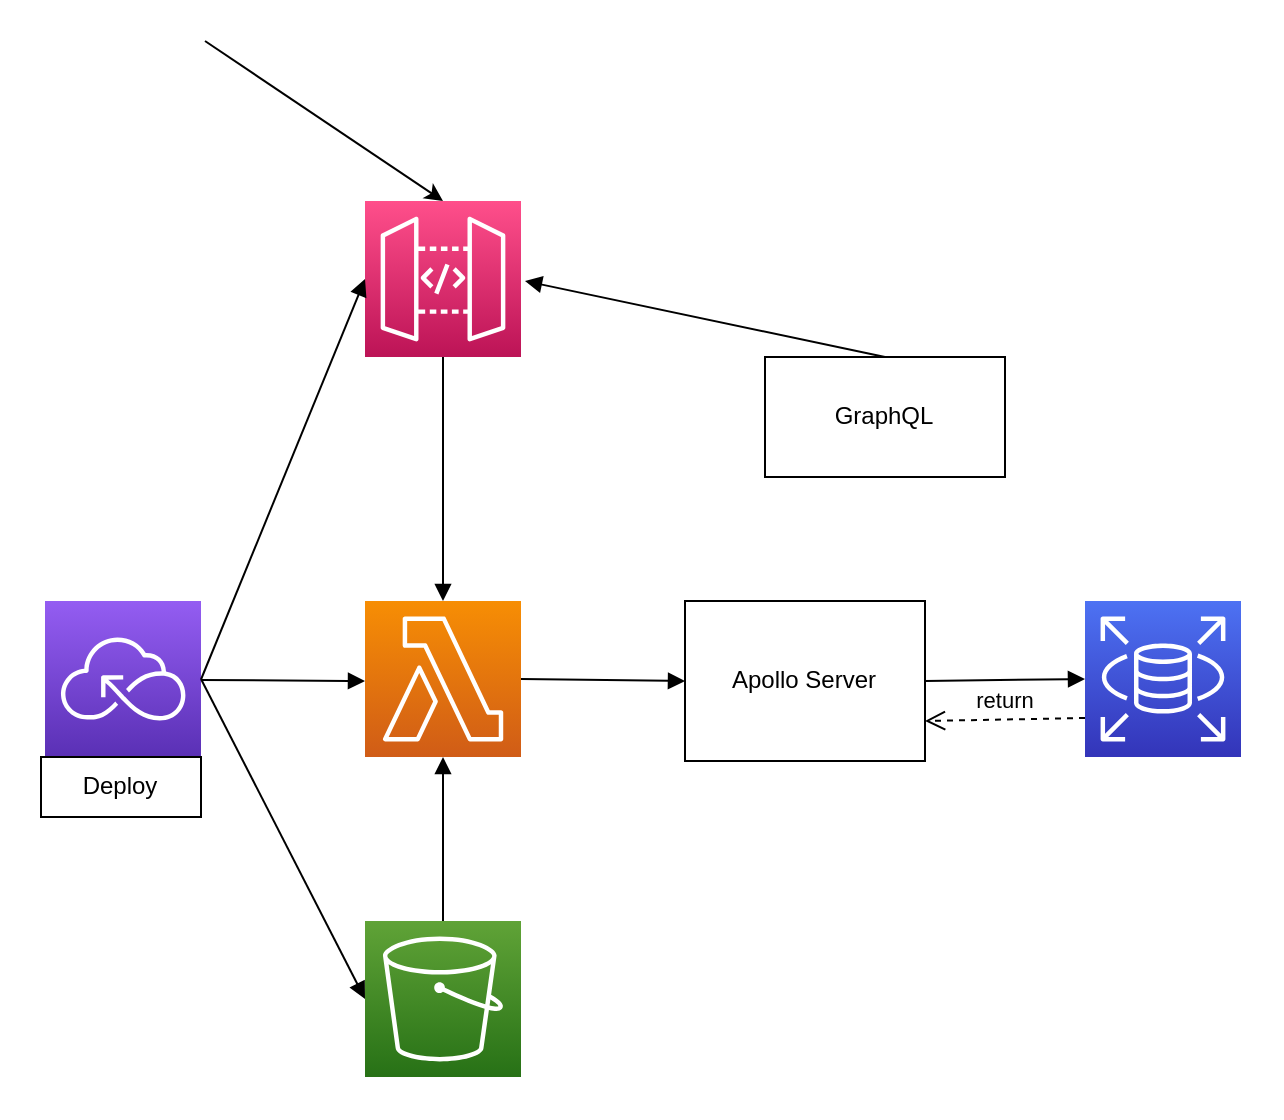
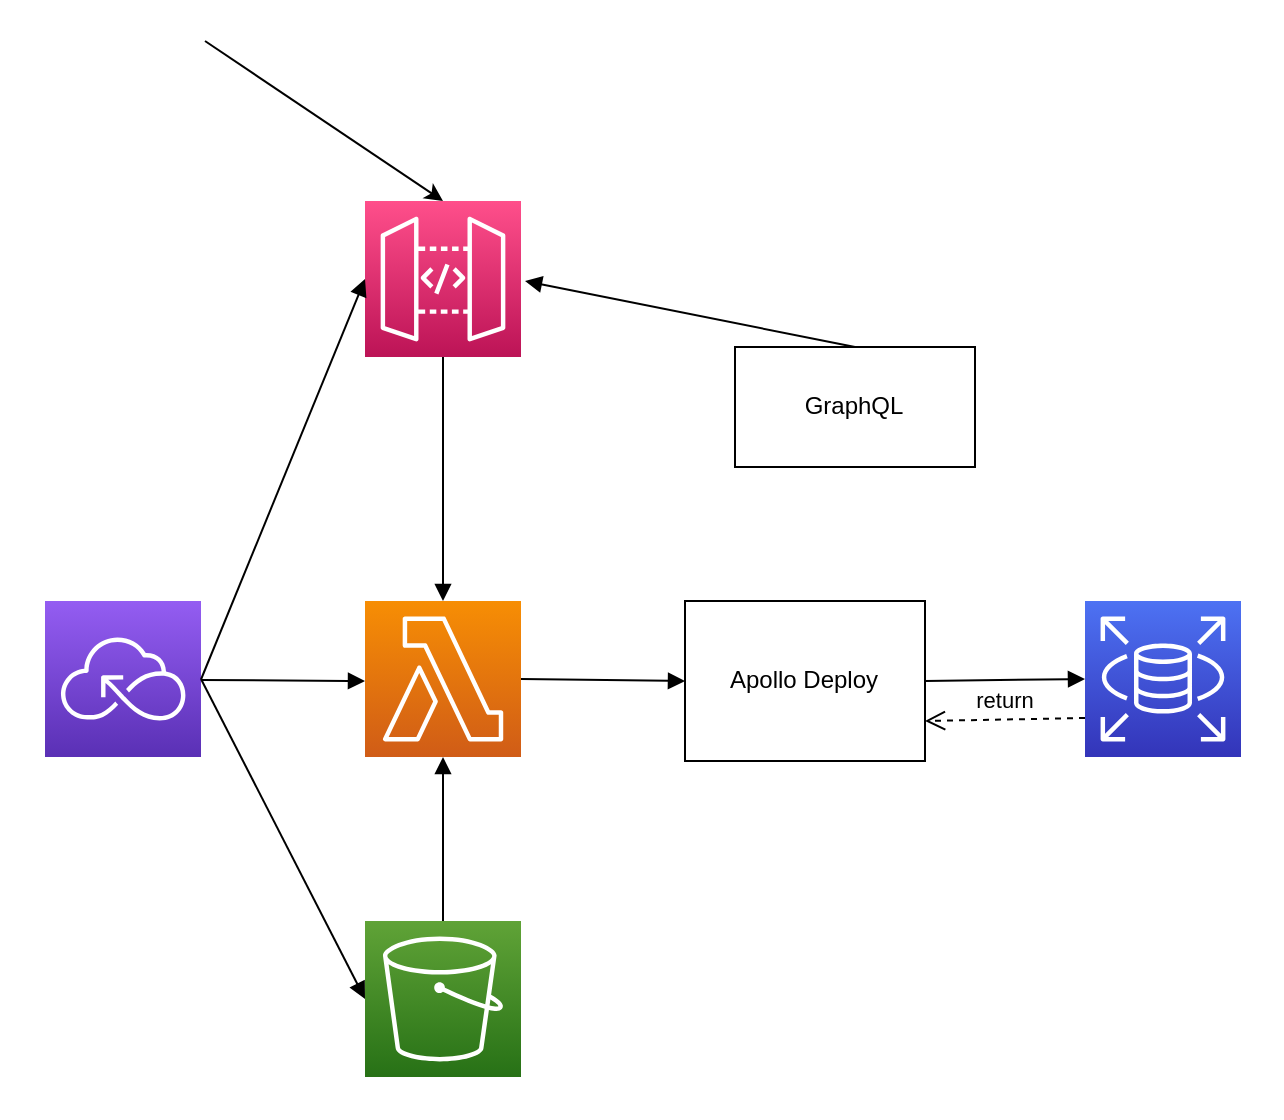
(885, 417) -> (855, 407)
(805, 681) -> (805, 681)
(121, 787) -> none
